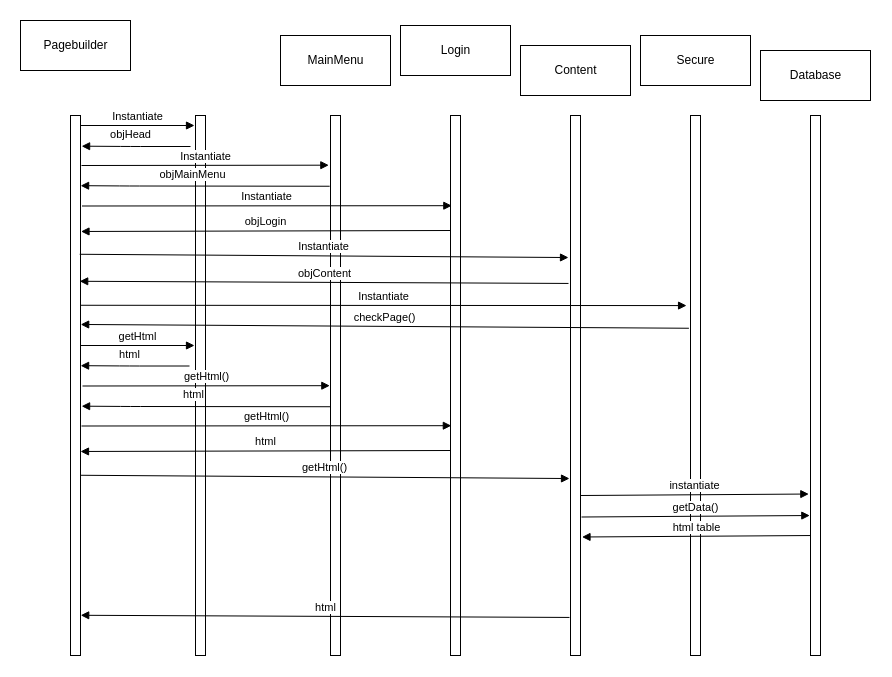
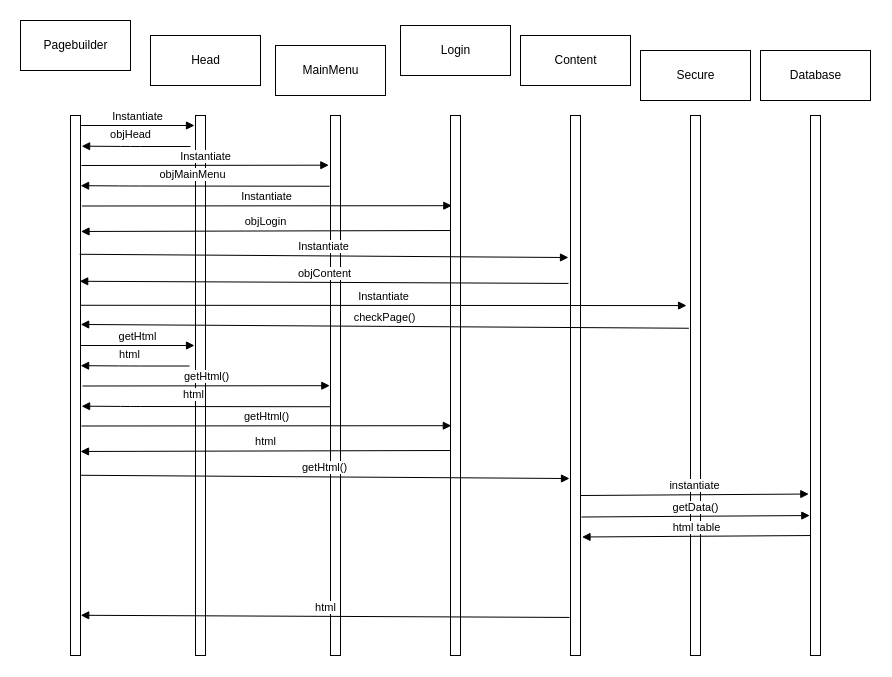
none -> (206, 61)
(336, 61) -> (331, 71)
(696, 61) -> (696, 76)
(576, 71) -> (576, 61)
